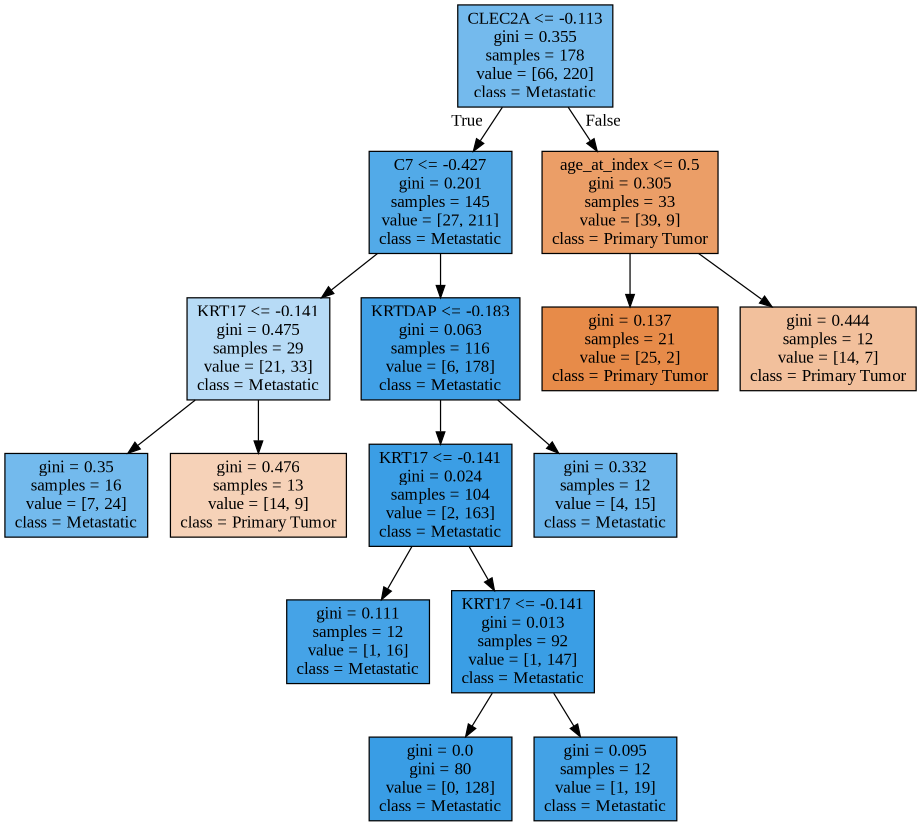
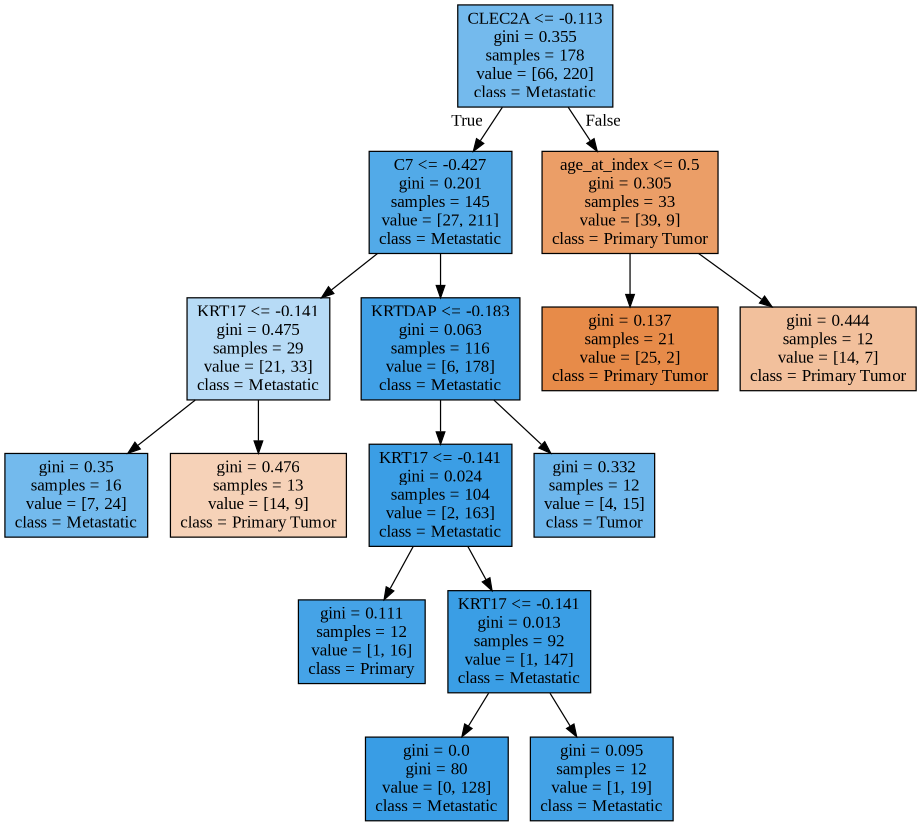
(605, 495) -> (594, 495)
(358, 642) -> (362, 642)
